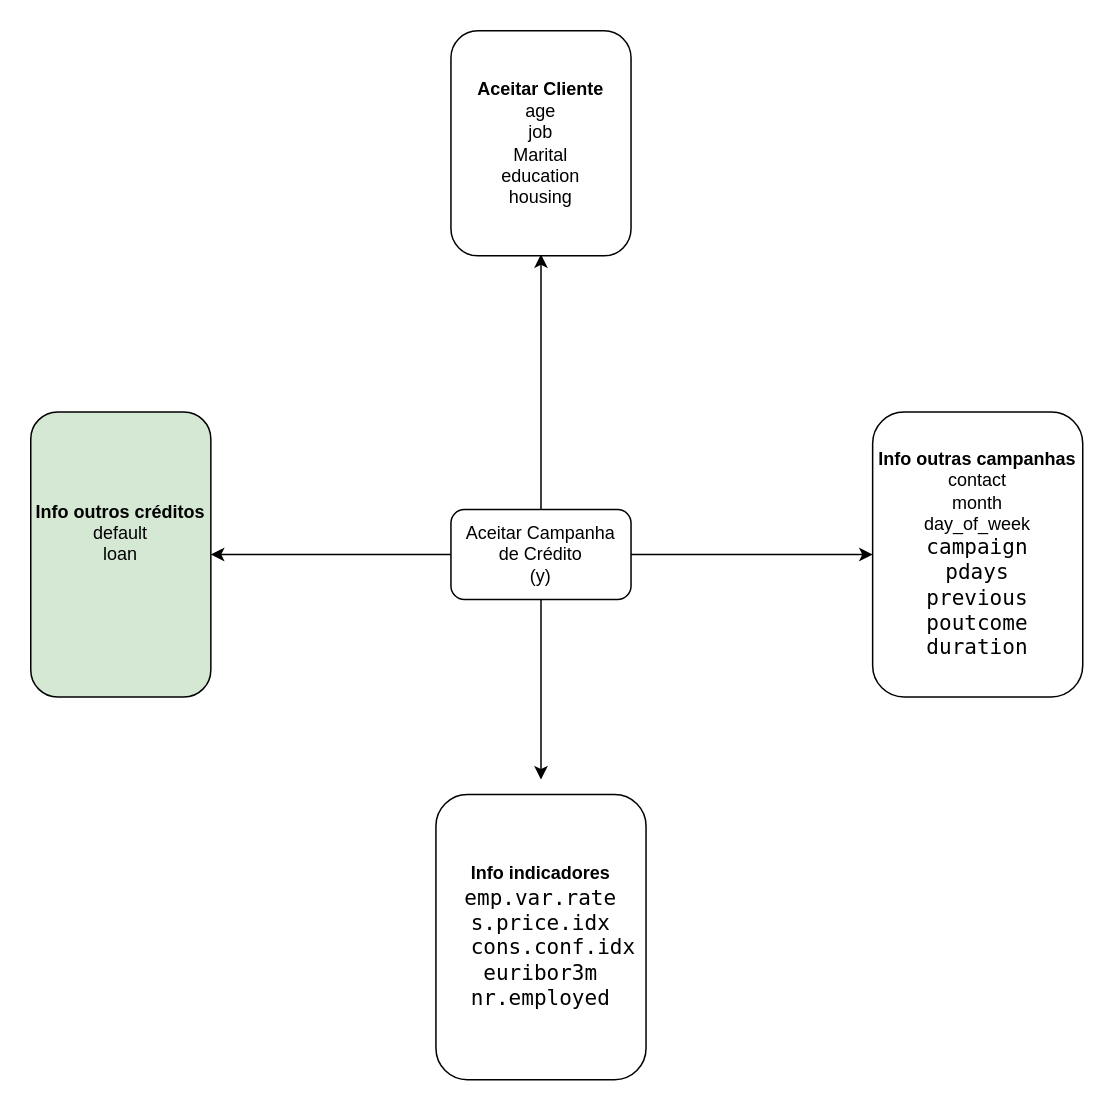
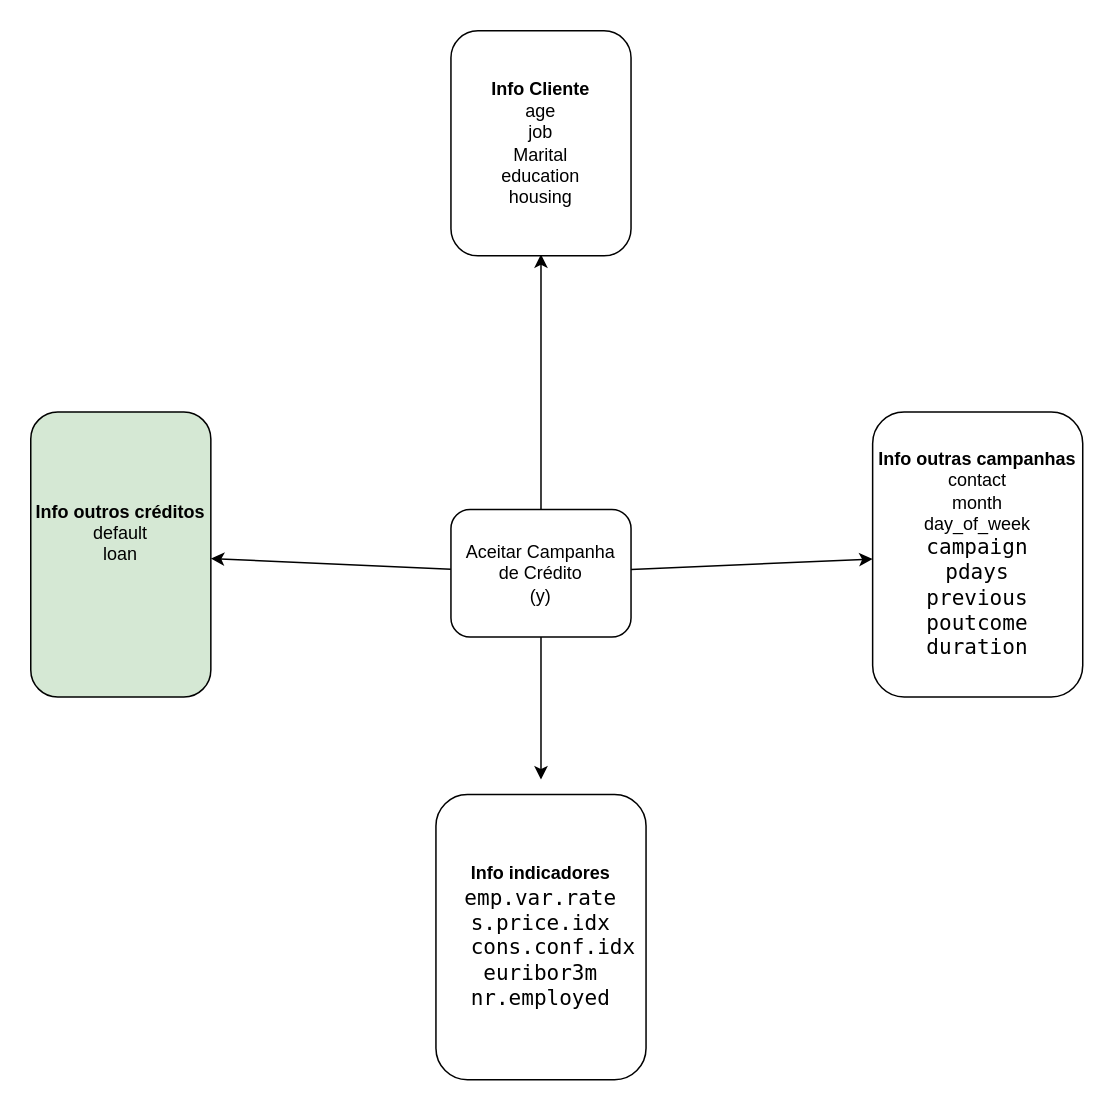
(541, 143) -> (541, 143)
(541, 554) -> (541, 573)
